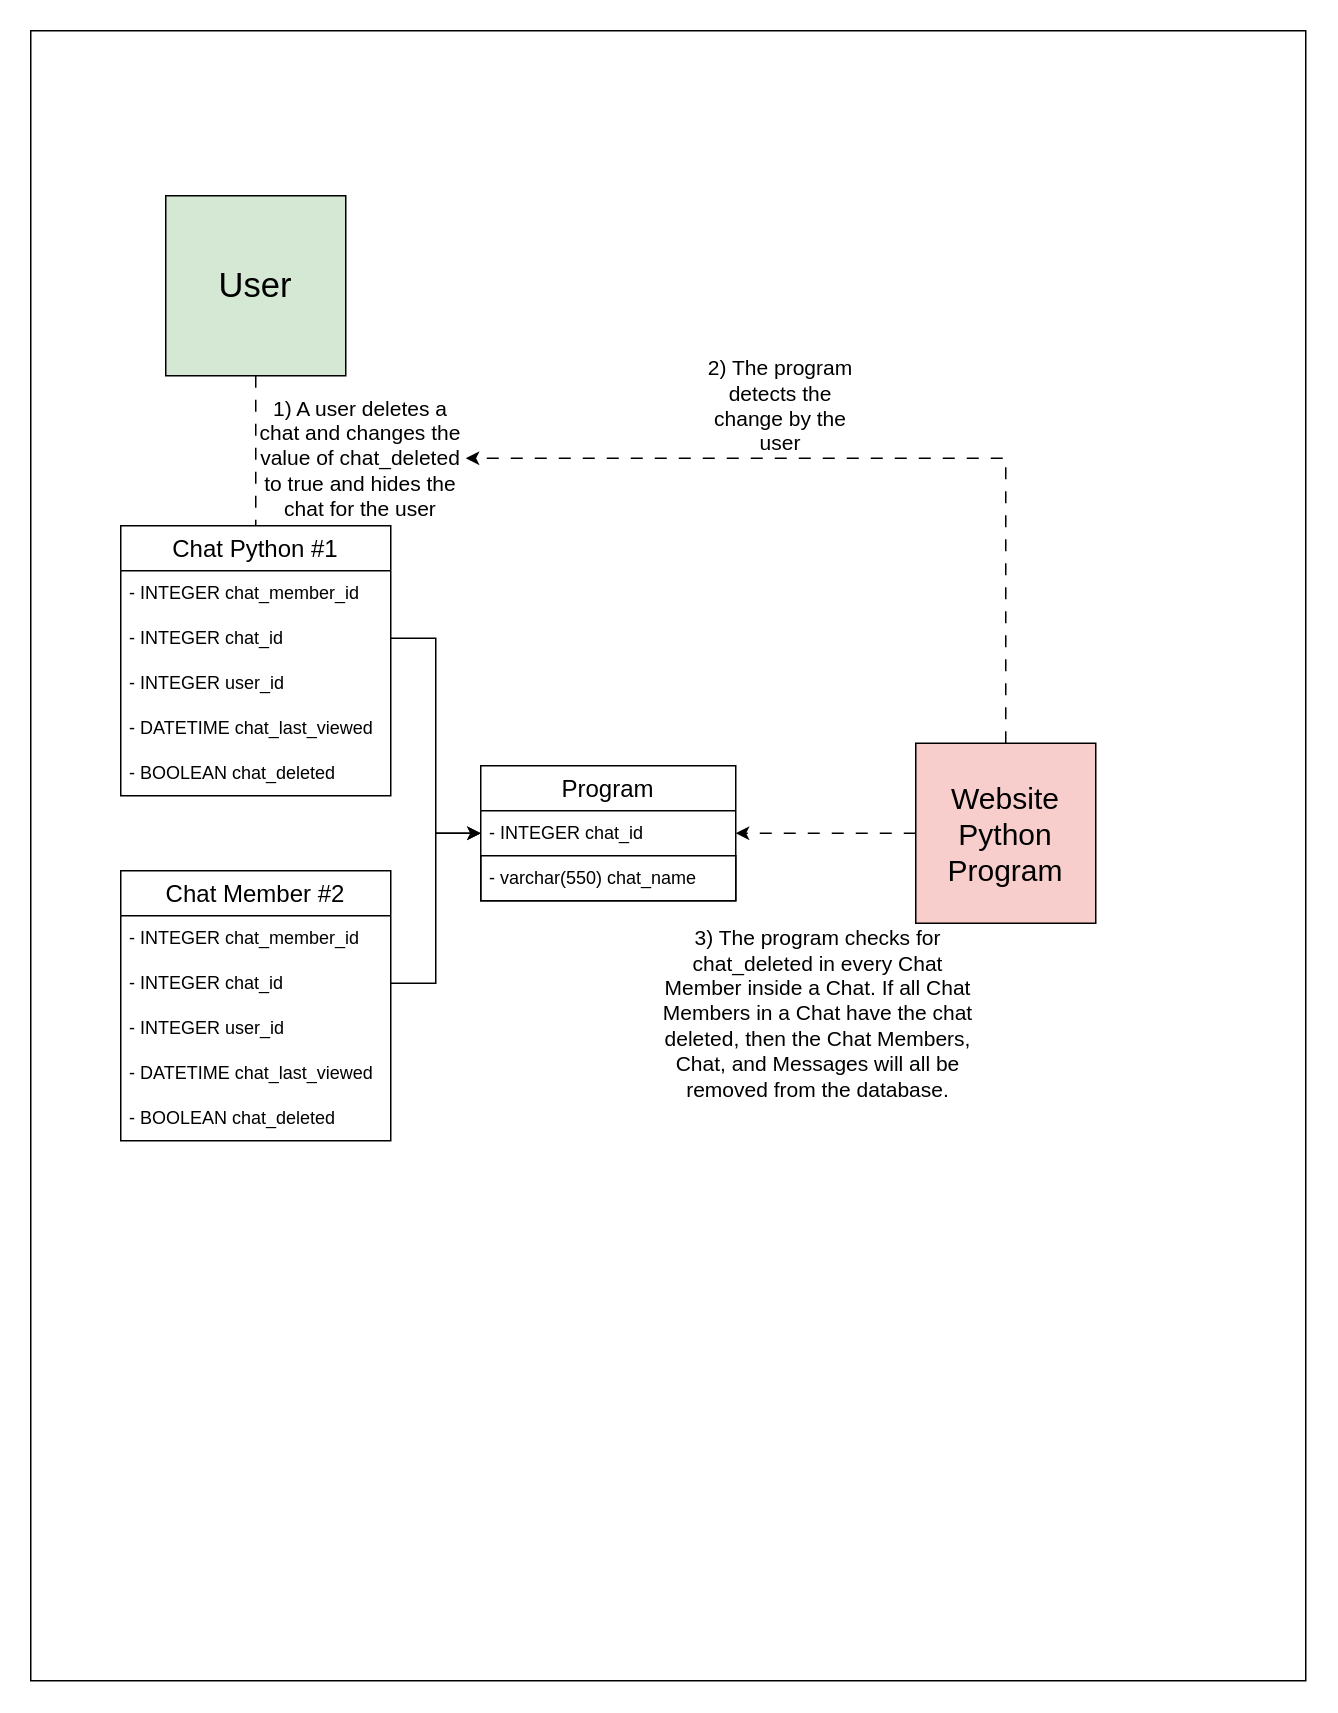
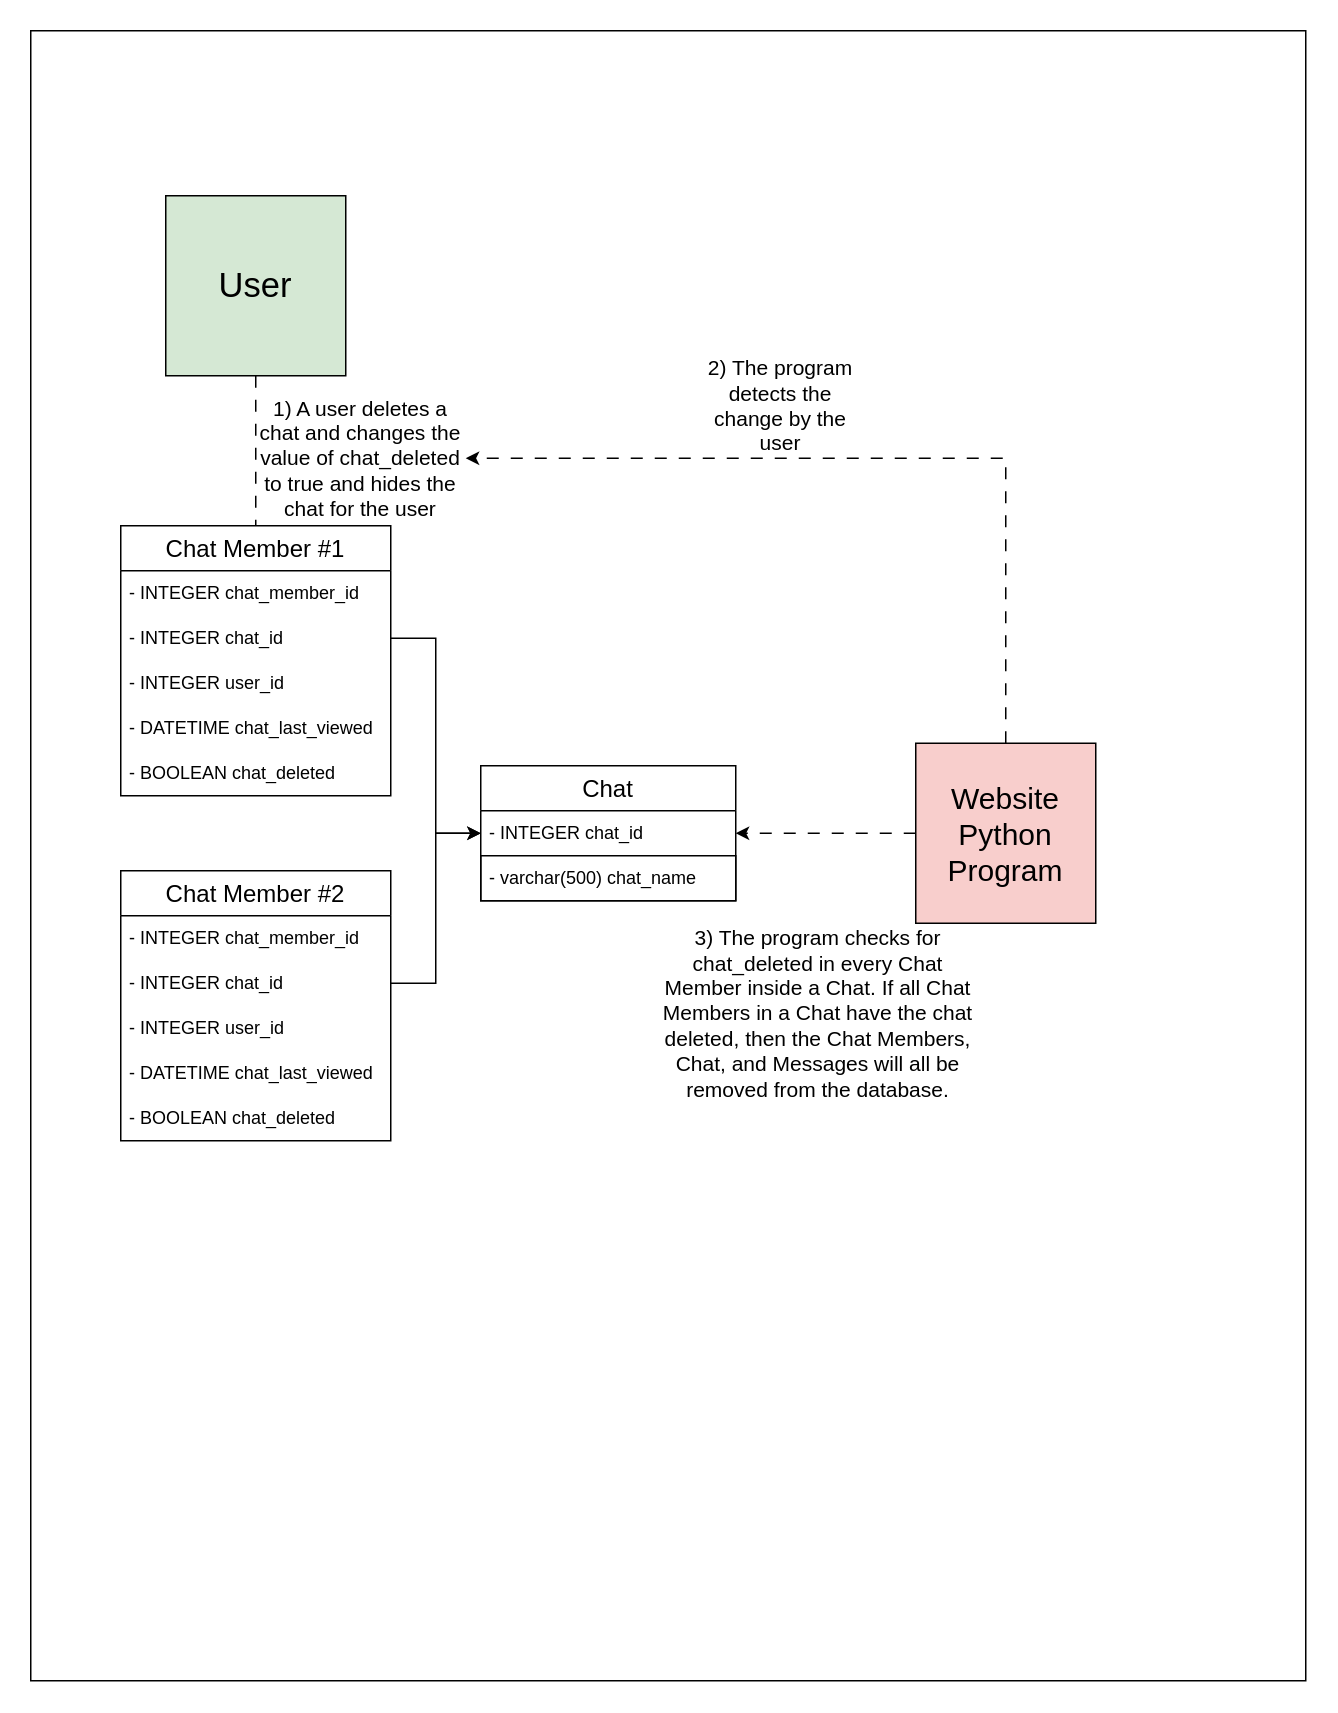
(256, 548) -> (256, 548)
(608, 788) -> (608, 788)
(606, 878) -> (606, 878)
